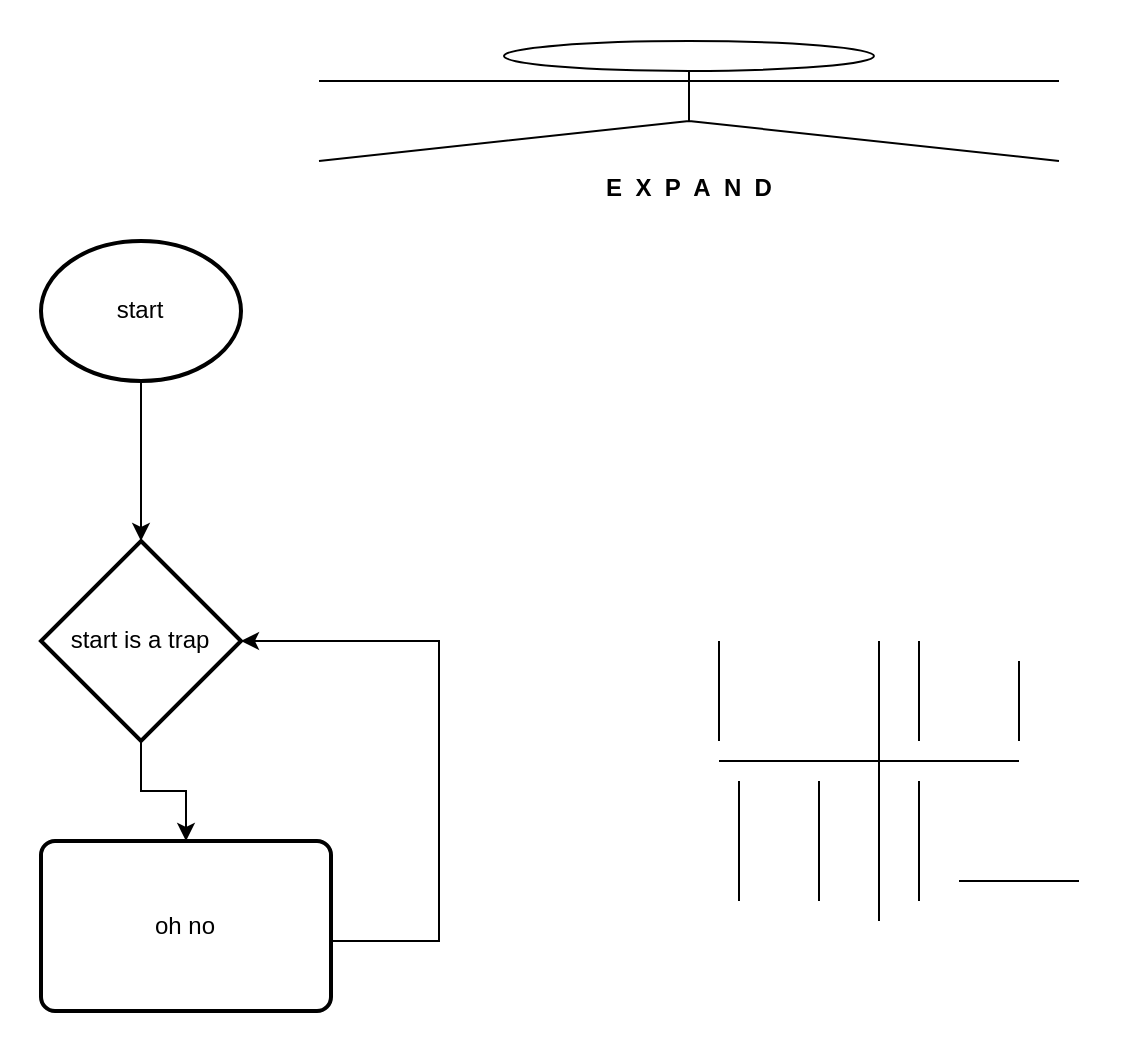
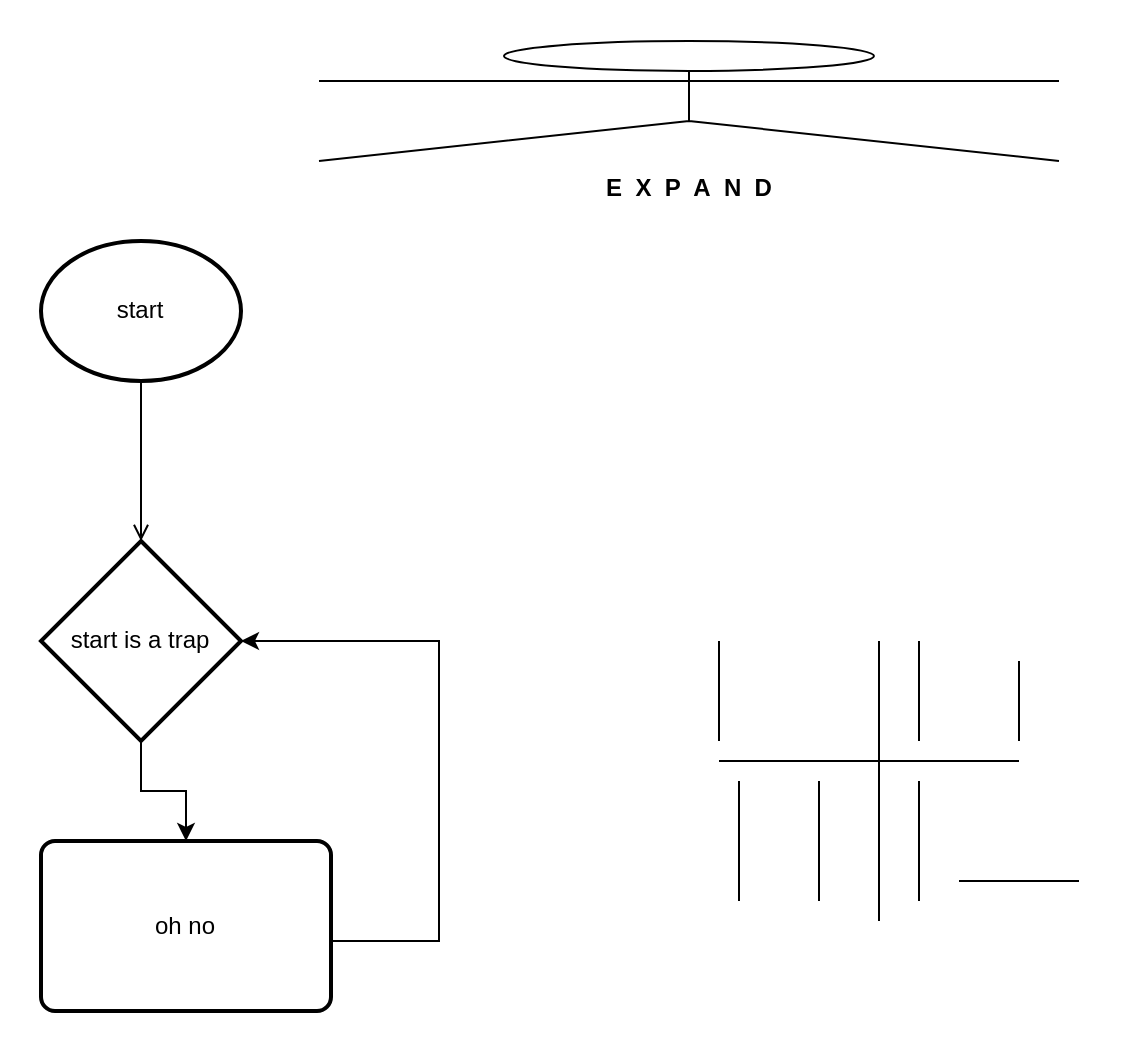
(141, 526) -> (141, 528)
